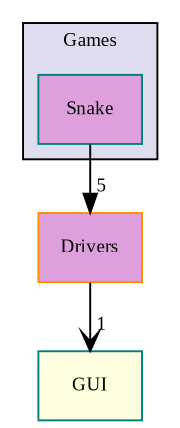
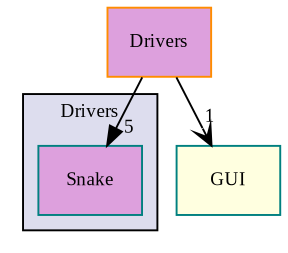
(90, 41) -> (90, 112)
(90, 172) -> (127, 107)
